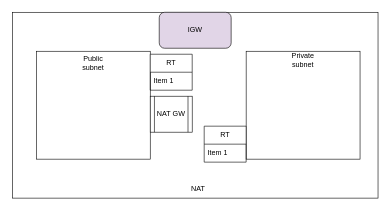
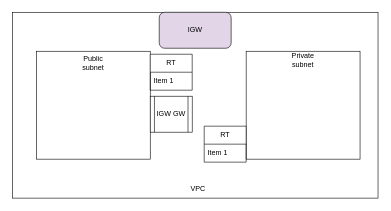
(171, 114) -> (171, 114)
(198, 189) -> (198, 189)
